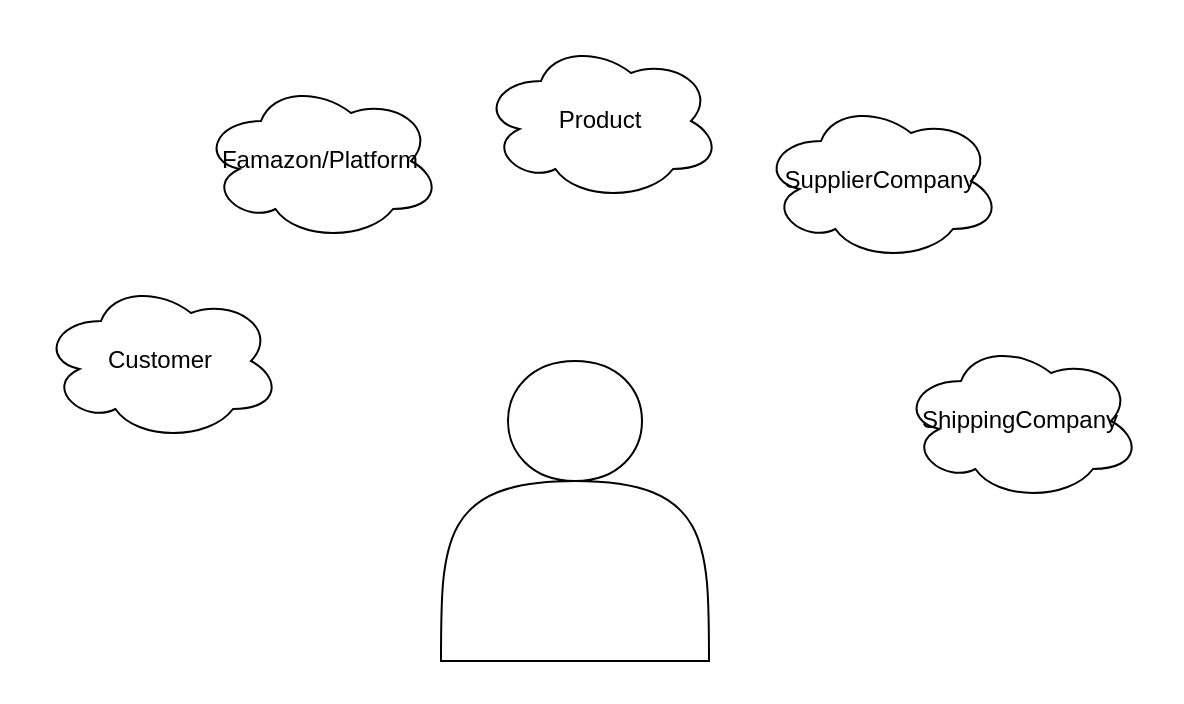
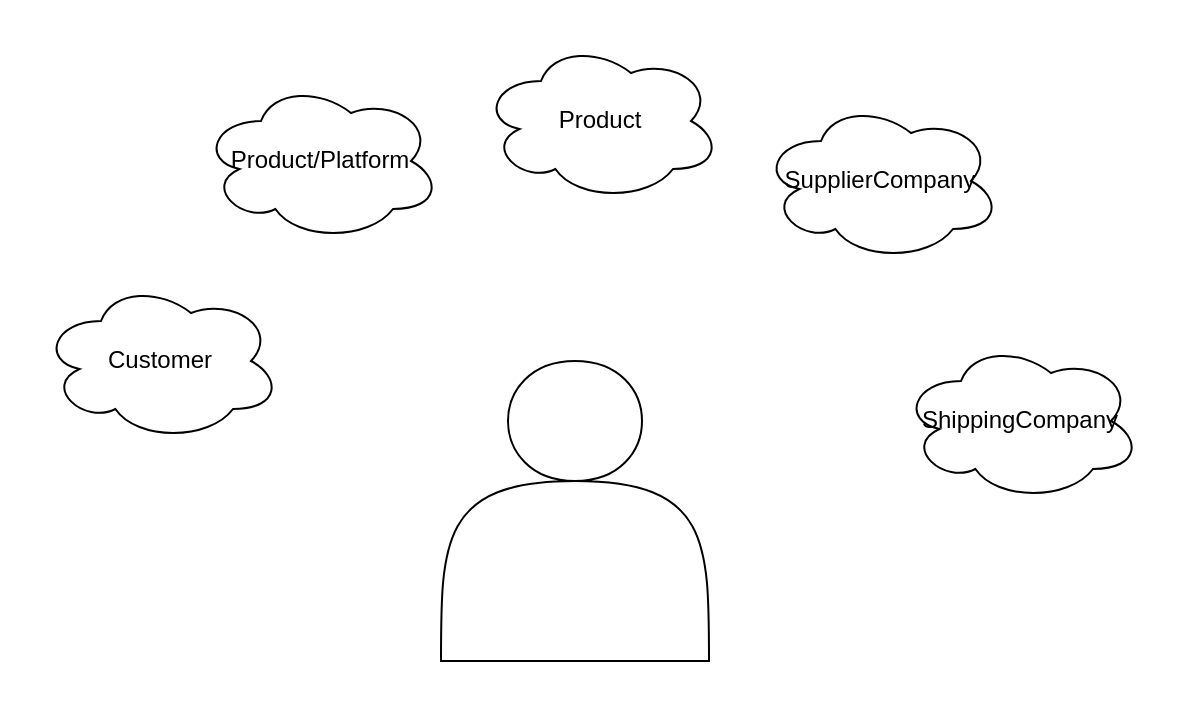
(321, 161) -> (321, 161)
